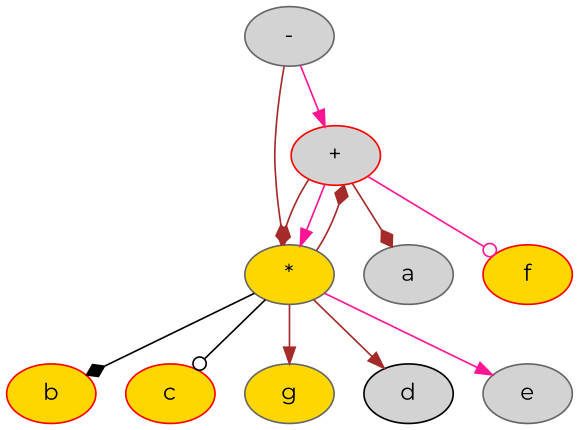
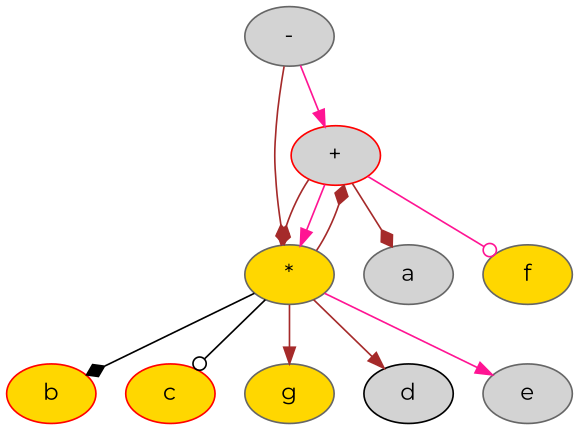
(528, 275) -> (528, 275)
